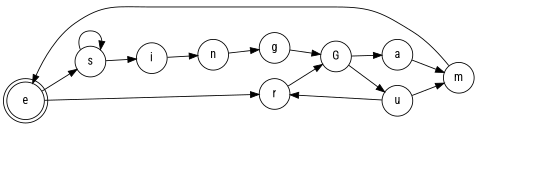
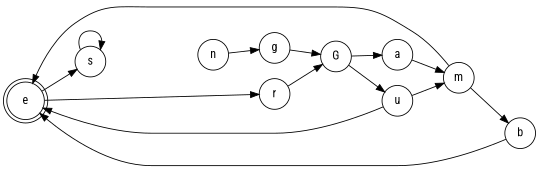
(152, 58) -> none
(340, 98) -> (218, 133)
none -> (520, 133)
